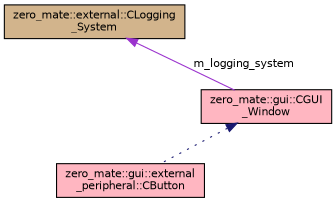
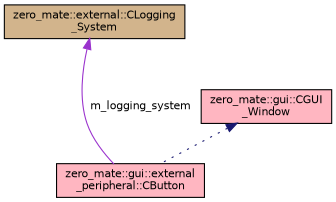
(186, 67) -> (84, 111)
